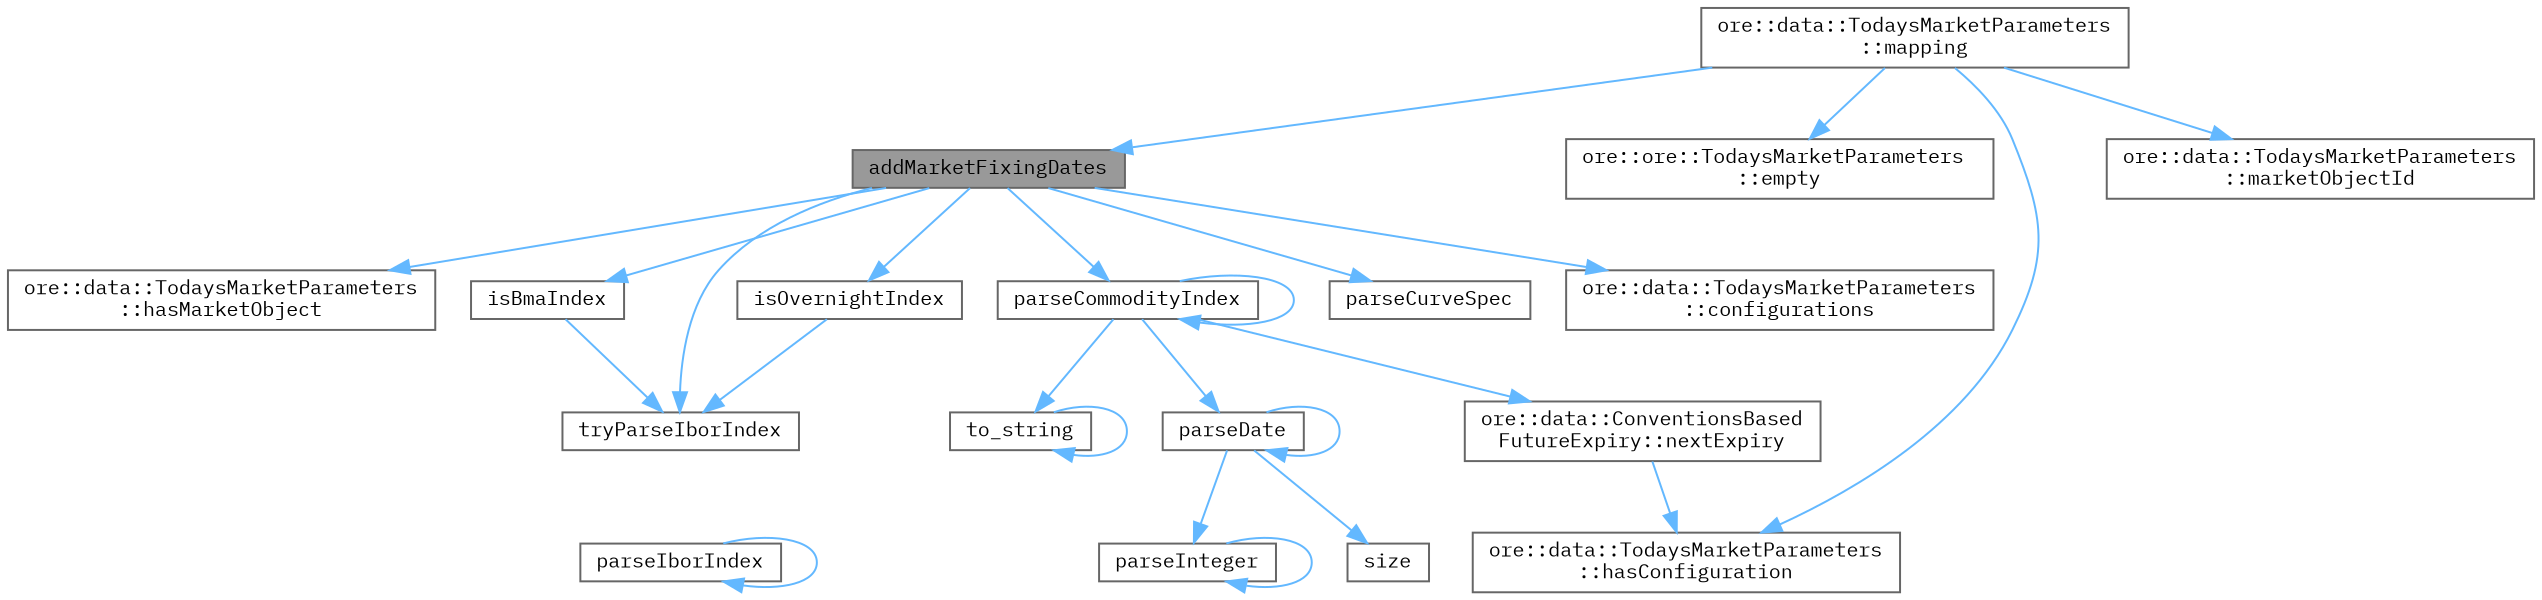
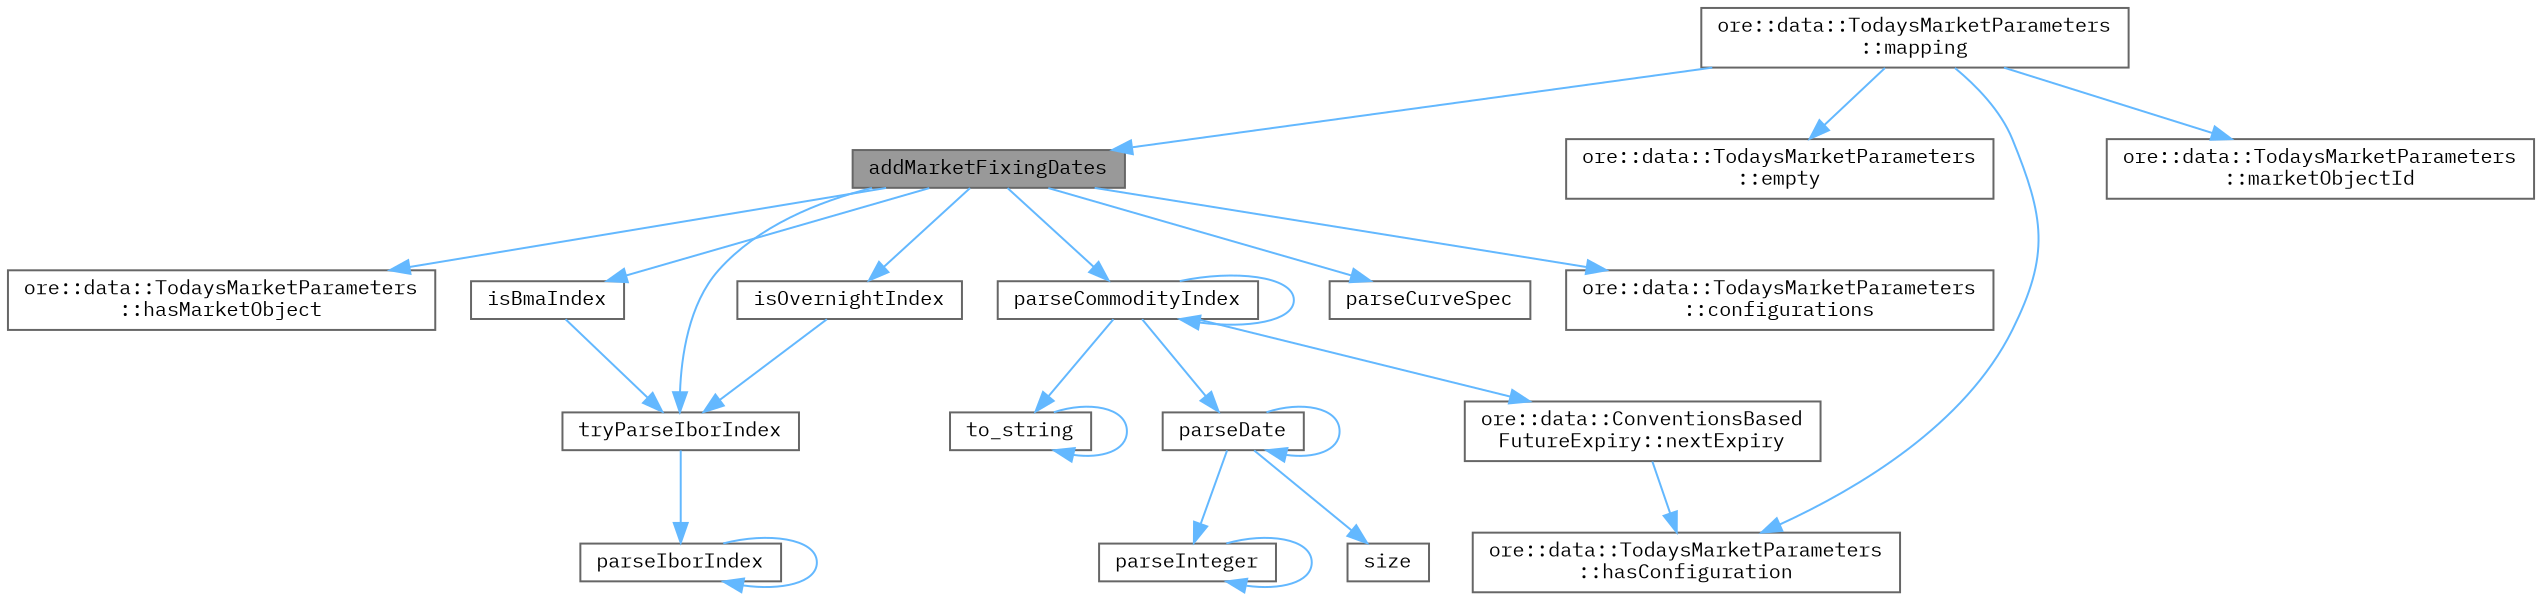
(1780, 169) -> (1780, 169)
none -> (681, 486)
